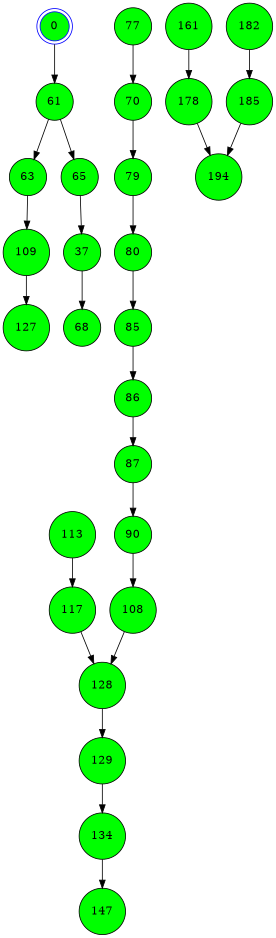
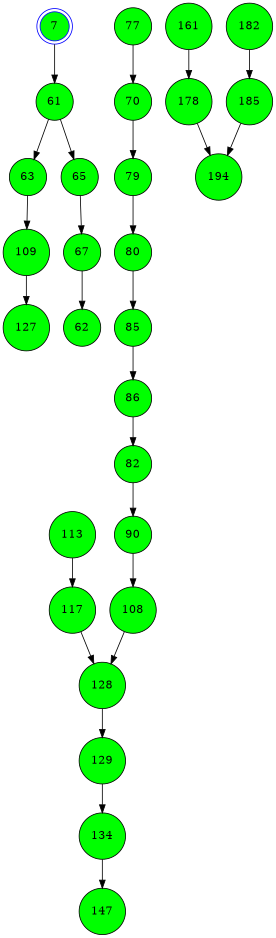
(55, 26) -> (55, 26)
(82, 252) -> (82, 252)
(82, 328) -> (82, 328)
(133, 464) -> (133, 464)
